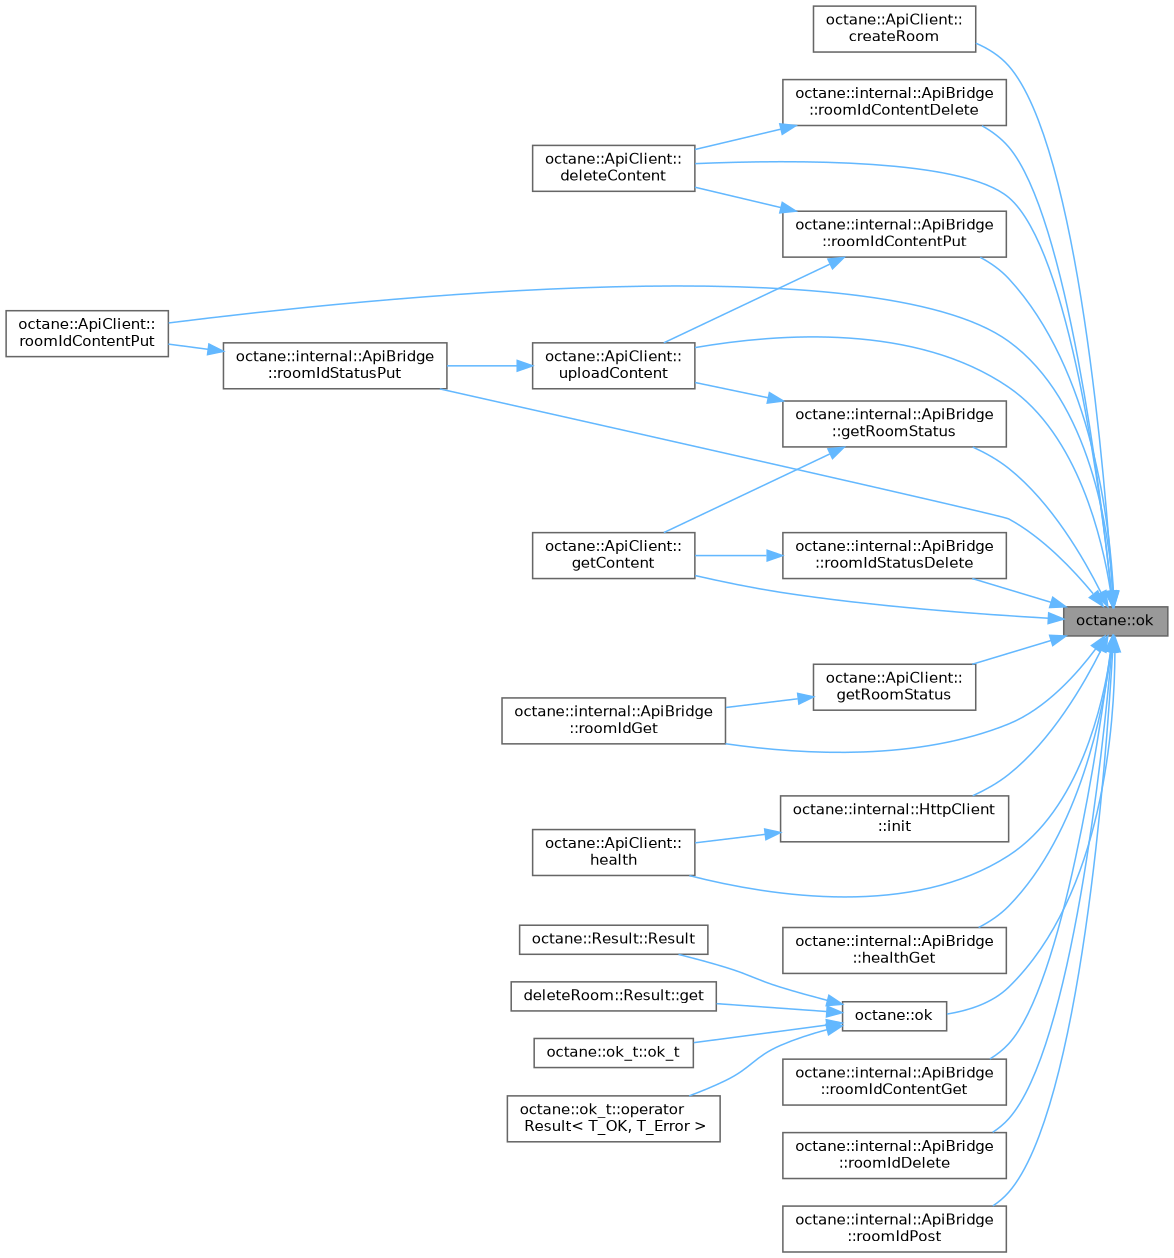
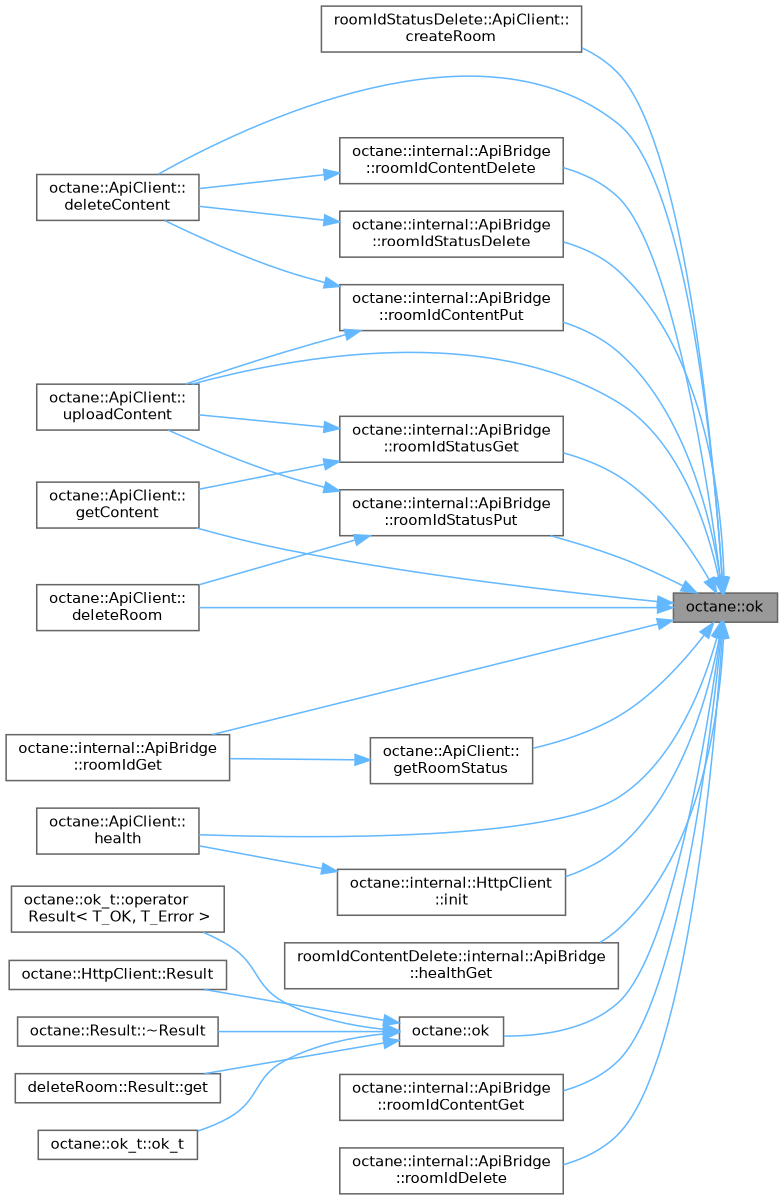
(895, 29) -> (452, 29)
(87, 334) -> (118, 608)
(482, 366) -> (245, 462)
(895, 424) -> (452, 439)
(731, 556) -> (262, 213)
(614, 940) -> (118, 975)
(895, 950) -> (452, 966)
none -> (118, 1032)
(895, 1229) -> none
